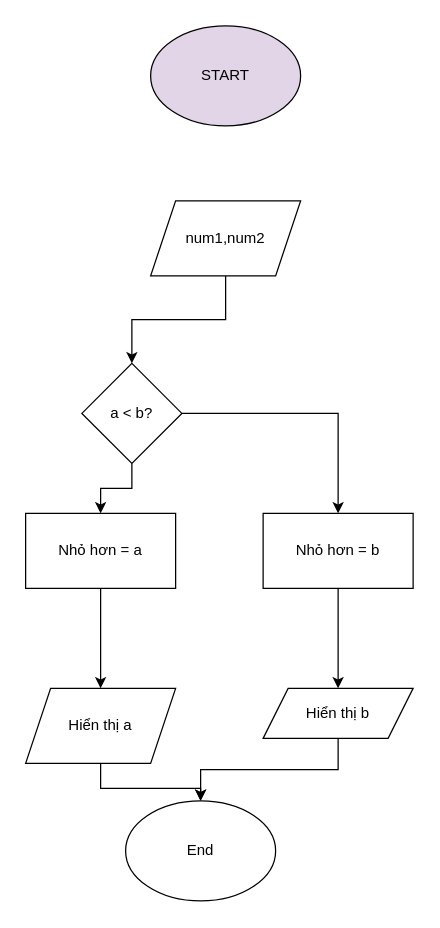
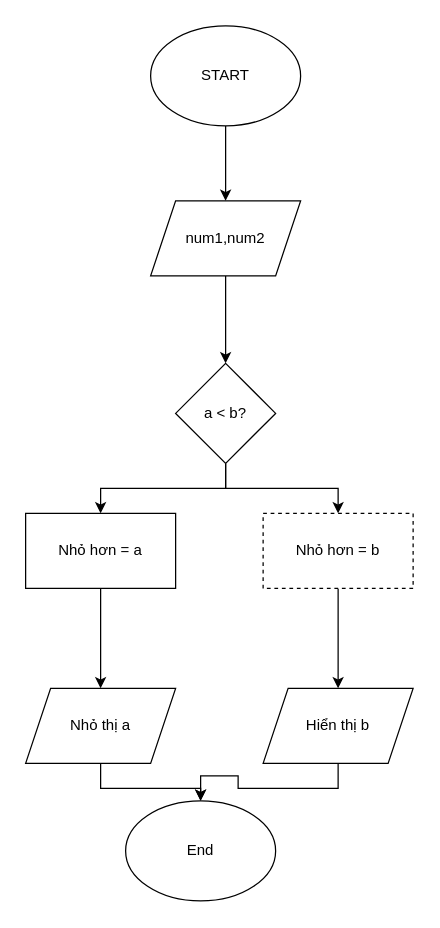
(226, 76) -> (226, 76)
none -> (226, 159)
(132, 413) -> (226, 413)
(338, 551) -> (338, 551)
(338, 713) -> (338, 726)
(101, 726) -> (101, 726)
